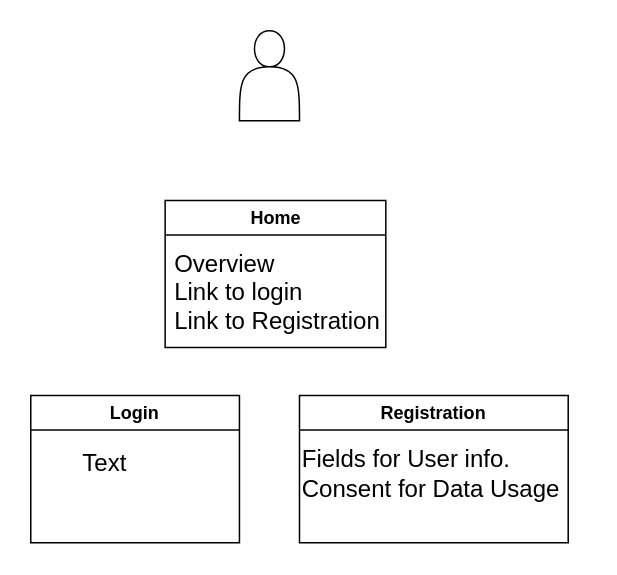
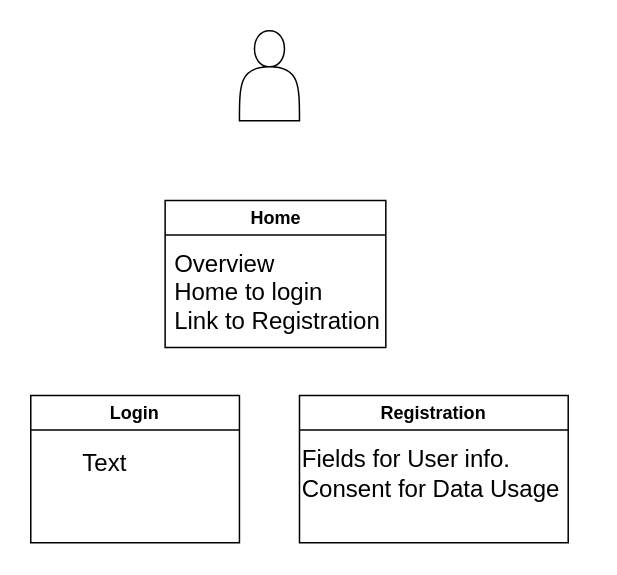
(294, 292) -> (294, 292)
